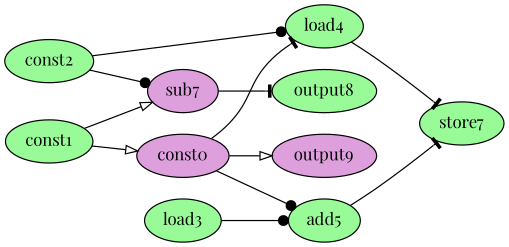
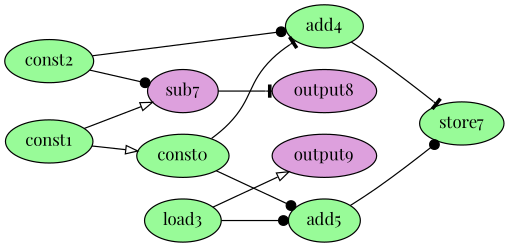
(324, 26) -> (324, 26)
(324, 91) -> (324, 91)
(183, 156) -> (183, 156)
(245, 156) -> (244, 193)
(393, 177) -> (393, 177)
